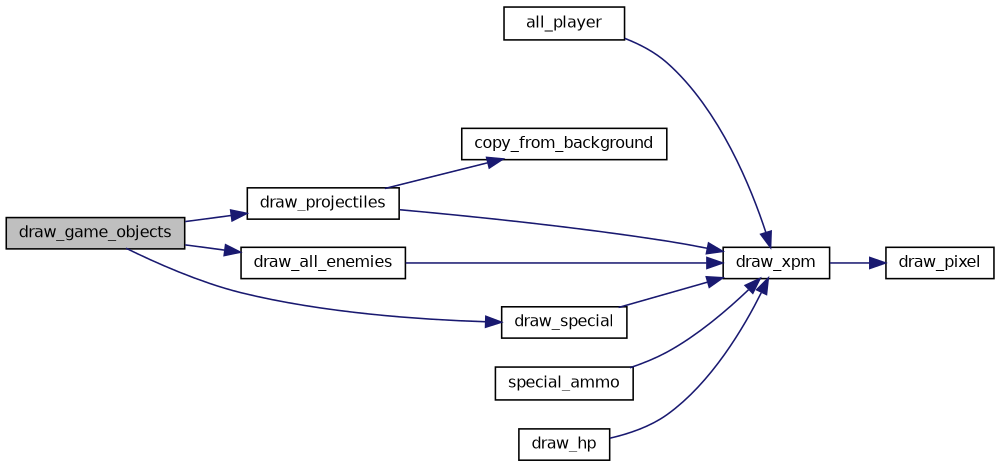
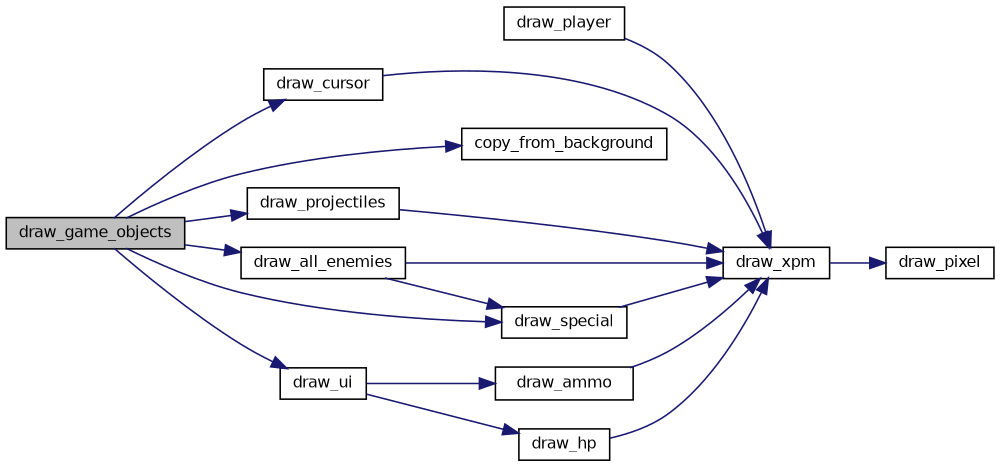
(564, 23) -> (564, 23)
none -> (323, 85)
(436, 176) -> (282, 165)
none -> (436, 291)
none -> (323, 383)
(564, 383) -> (564, 383)
